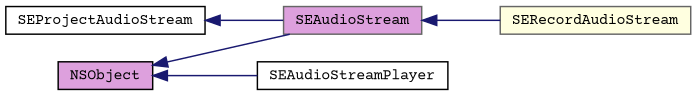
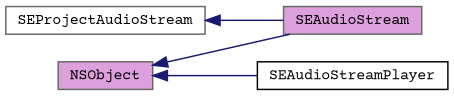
(105, 20) -> (105, 20)
(595, 20) -> none
(105, 76) -> (105, 76)
